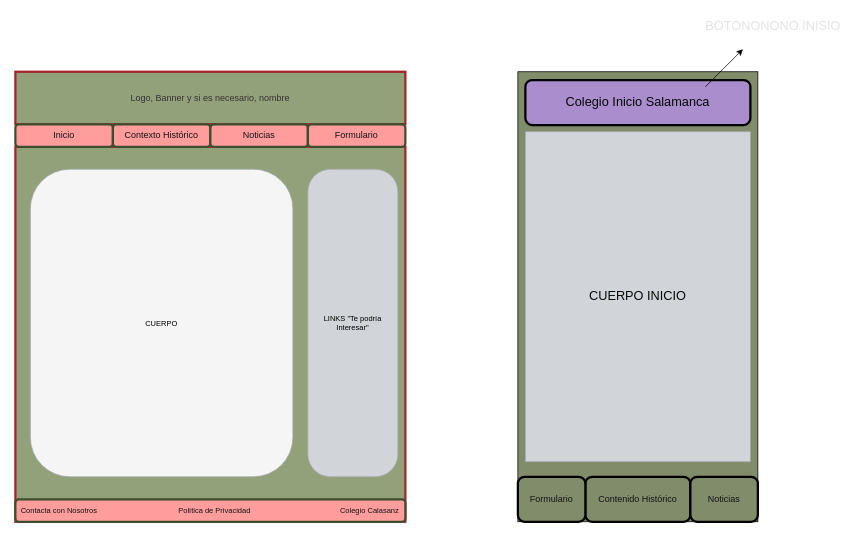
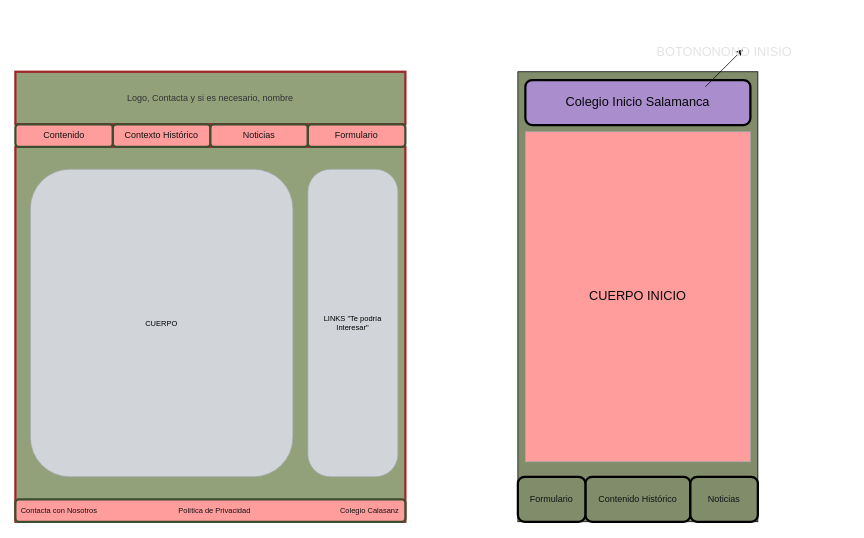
(773, 27) -> (724, 53)
(210, 98) -> (210, 98)
(64, 135) -> (64, 135)
(638, 297) -> (638, 297)
(162, 323) -> (162, 323)
